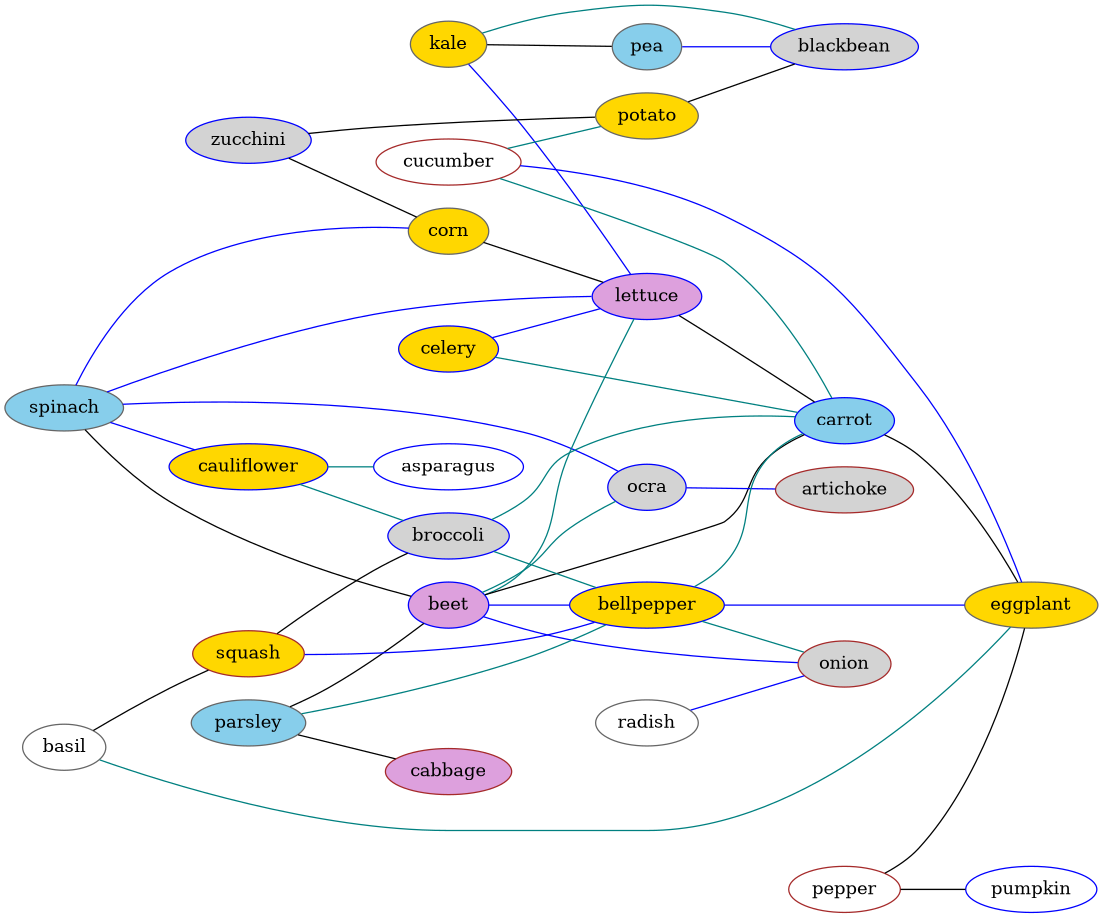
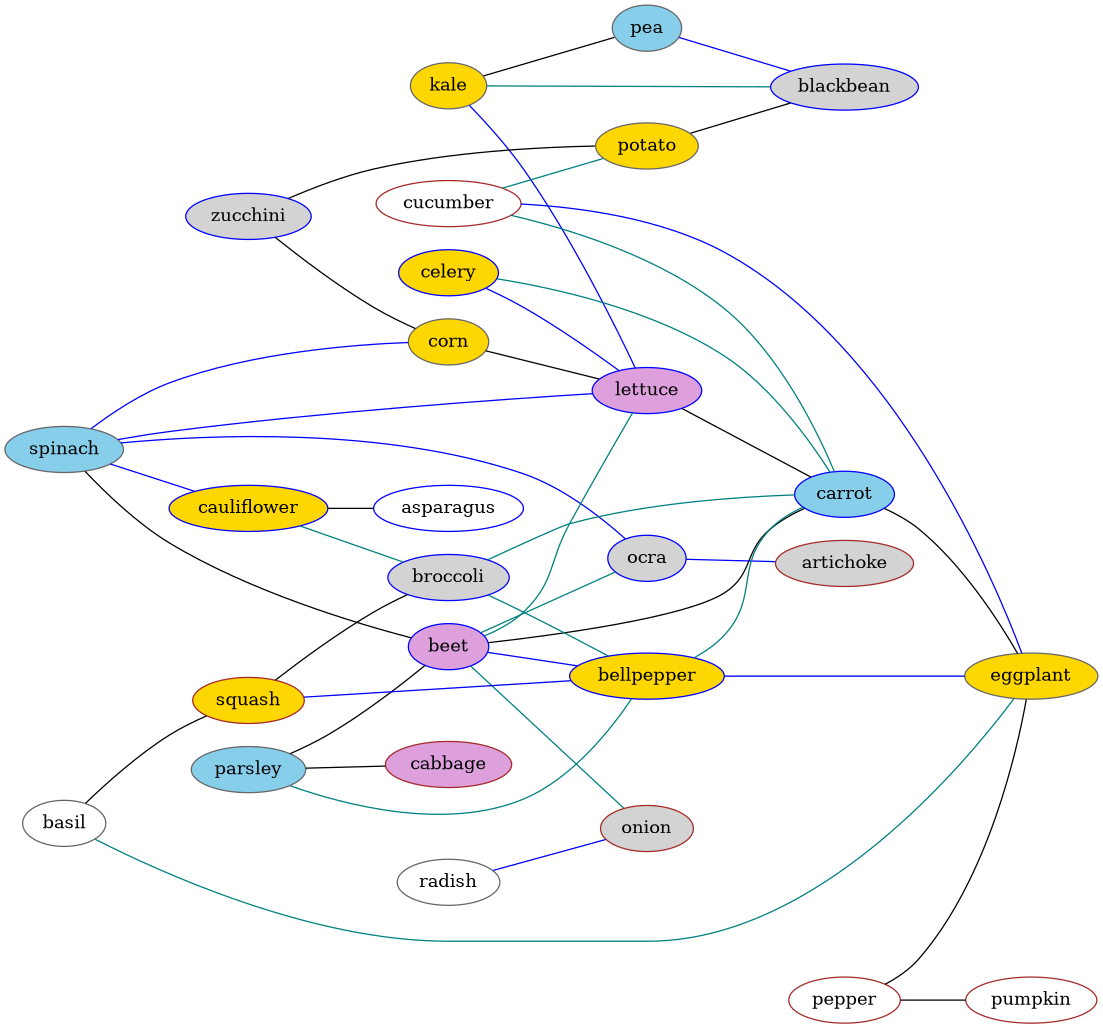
(351, 467) -> (351, 508)
(753, 637) -> none
(639, 650) -> (547, 737)
(1031, 889) -> (1031, 1000)
